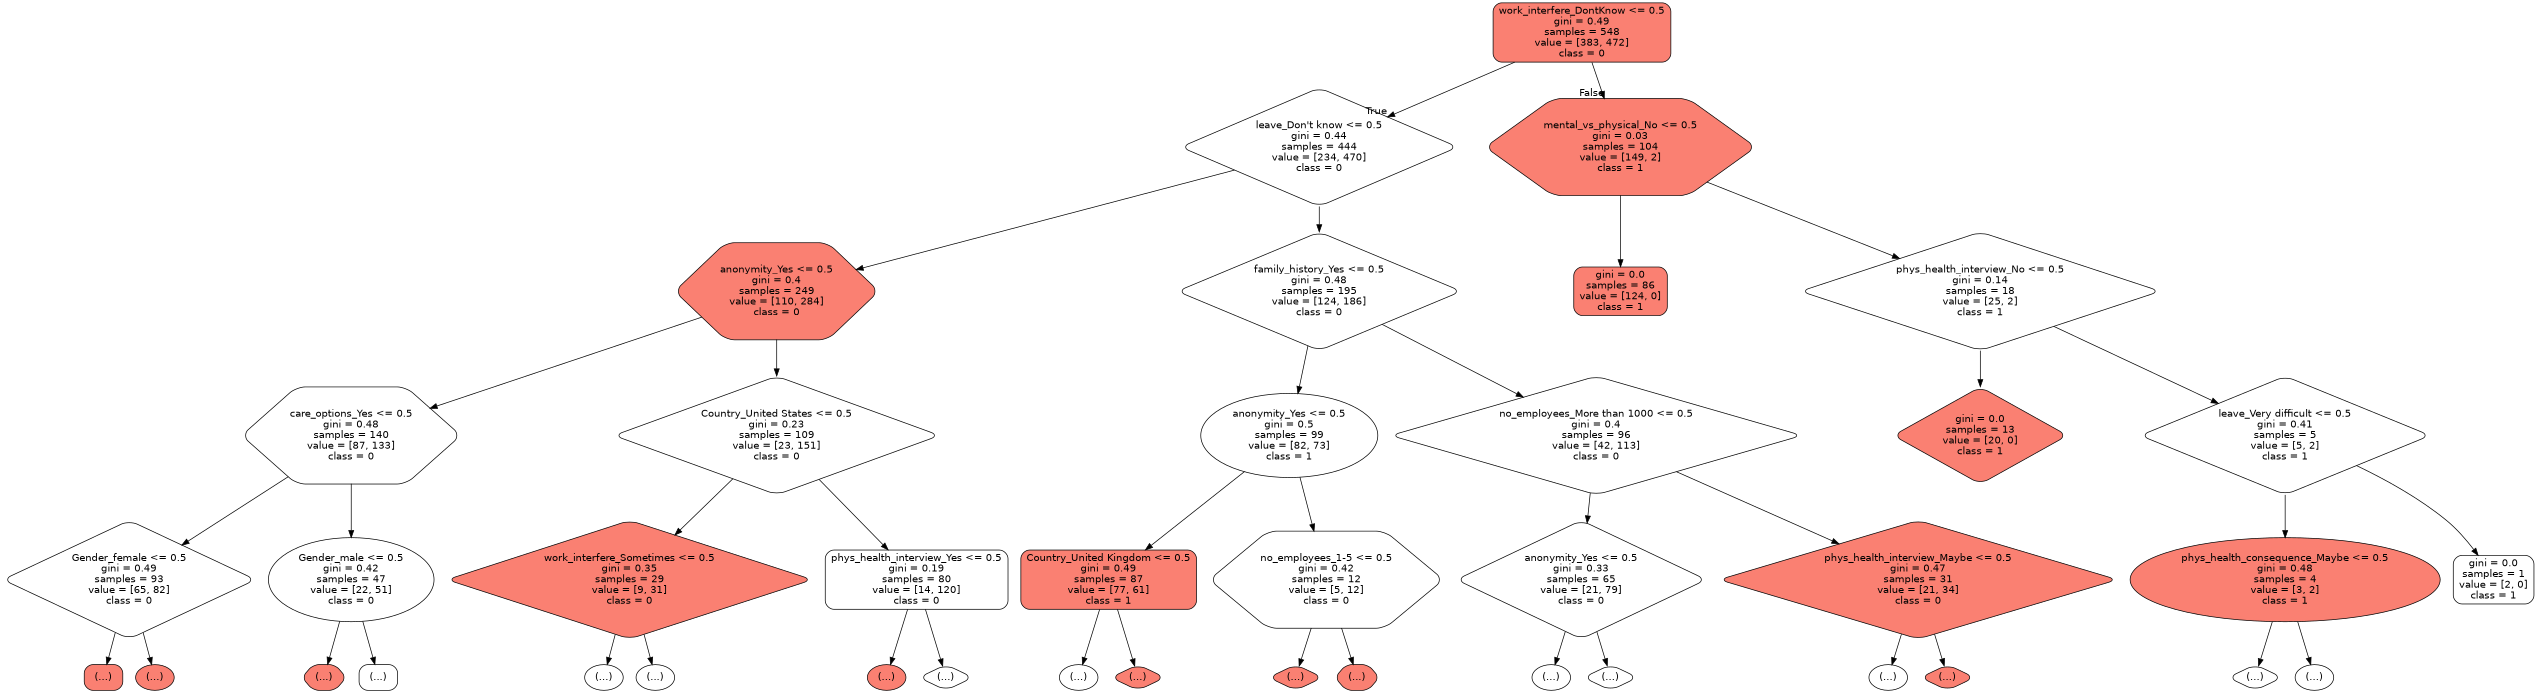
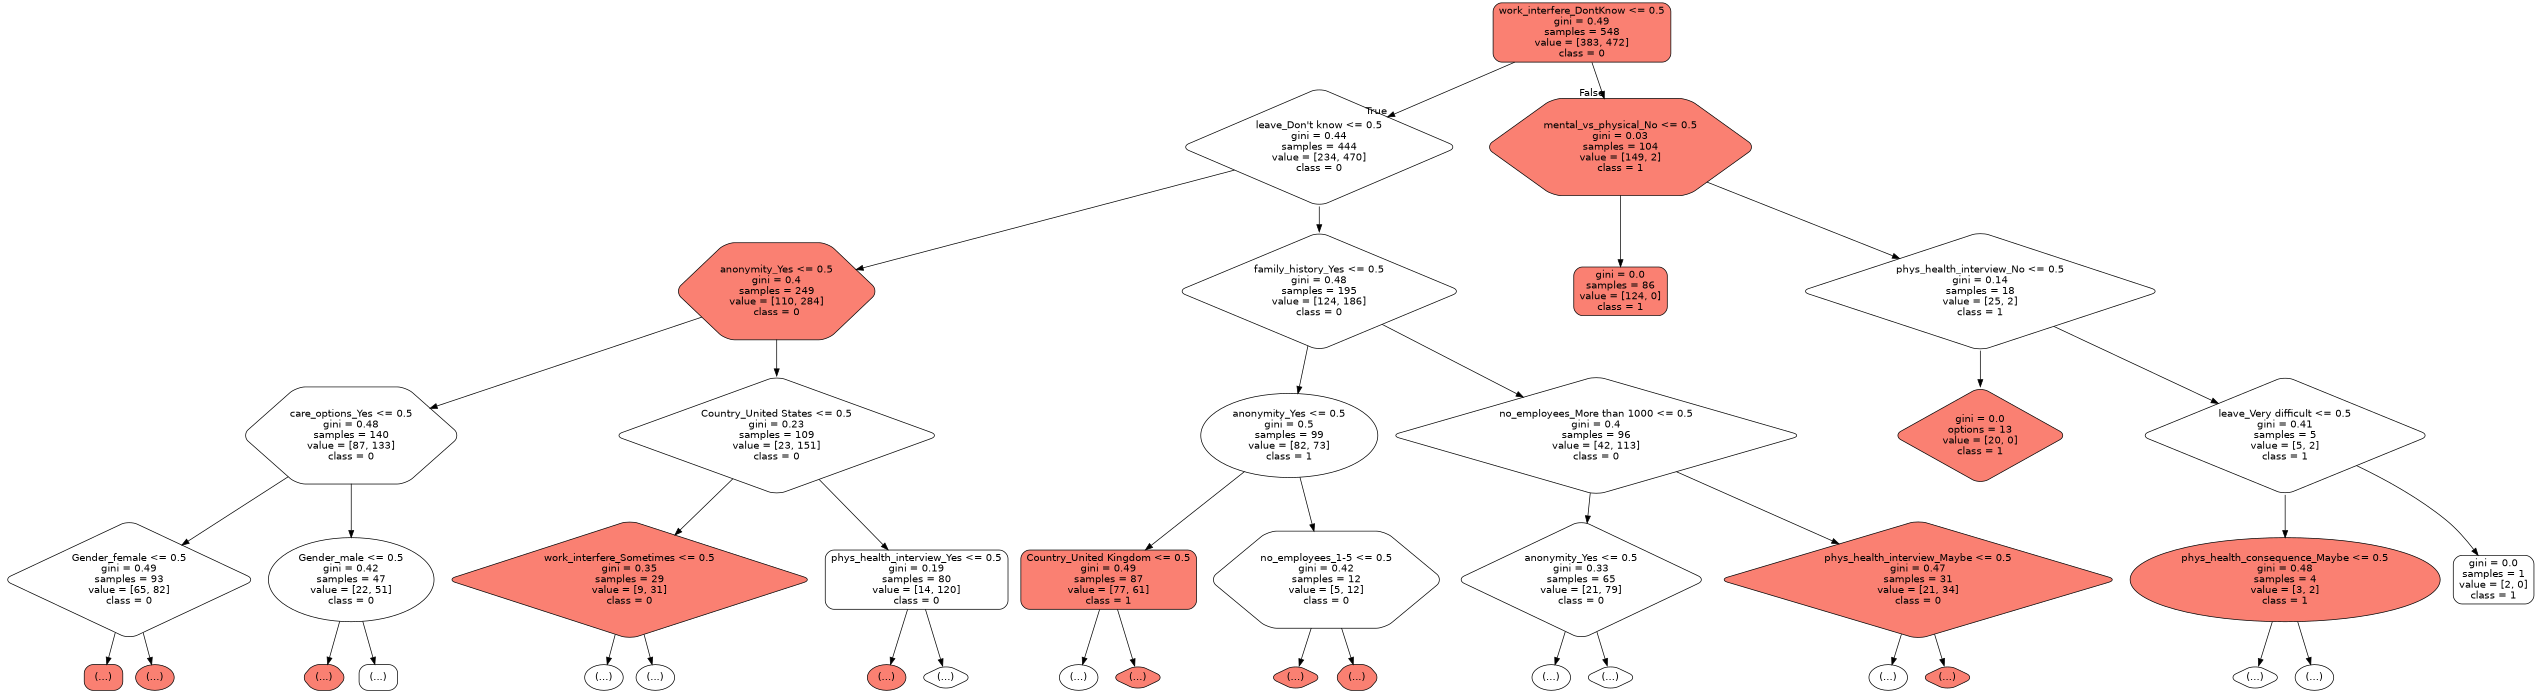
(1980, 435) -> (1980, 435)
